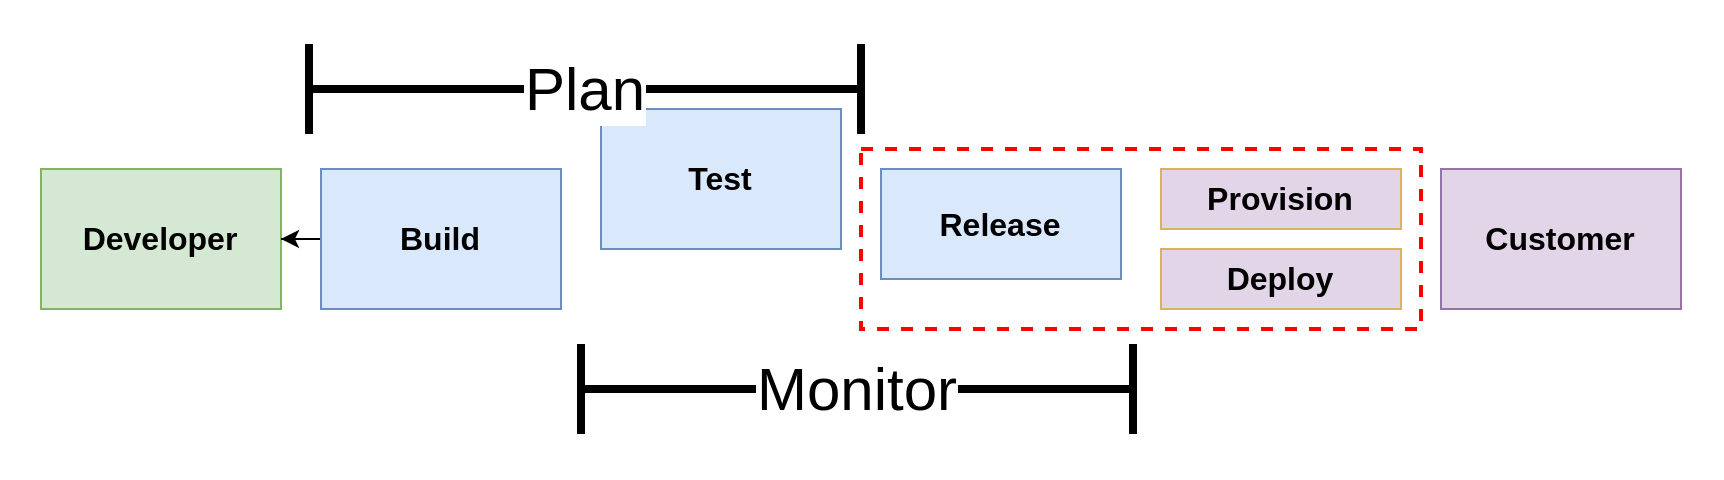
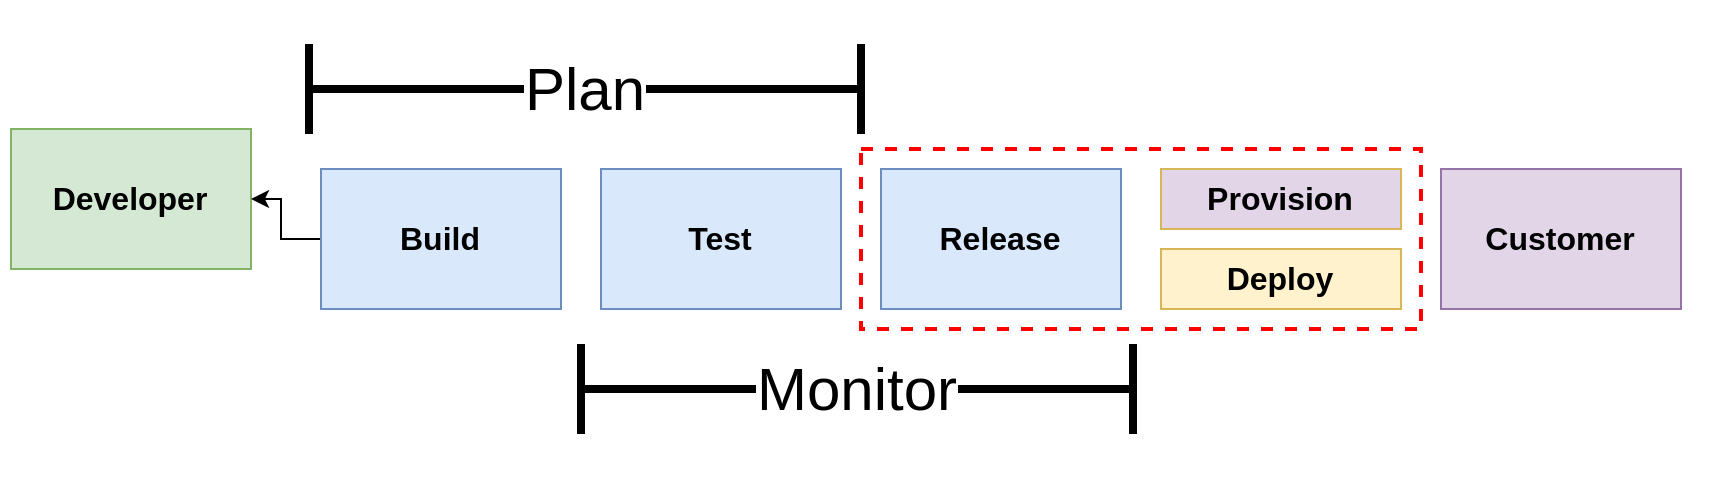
(721, 179) -> (721, 239)
(1001, 224) -> (1001, 239)
(161, 239) -> (131, 199)
(1281, 279) -> (1281, 279)
